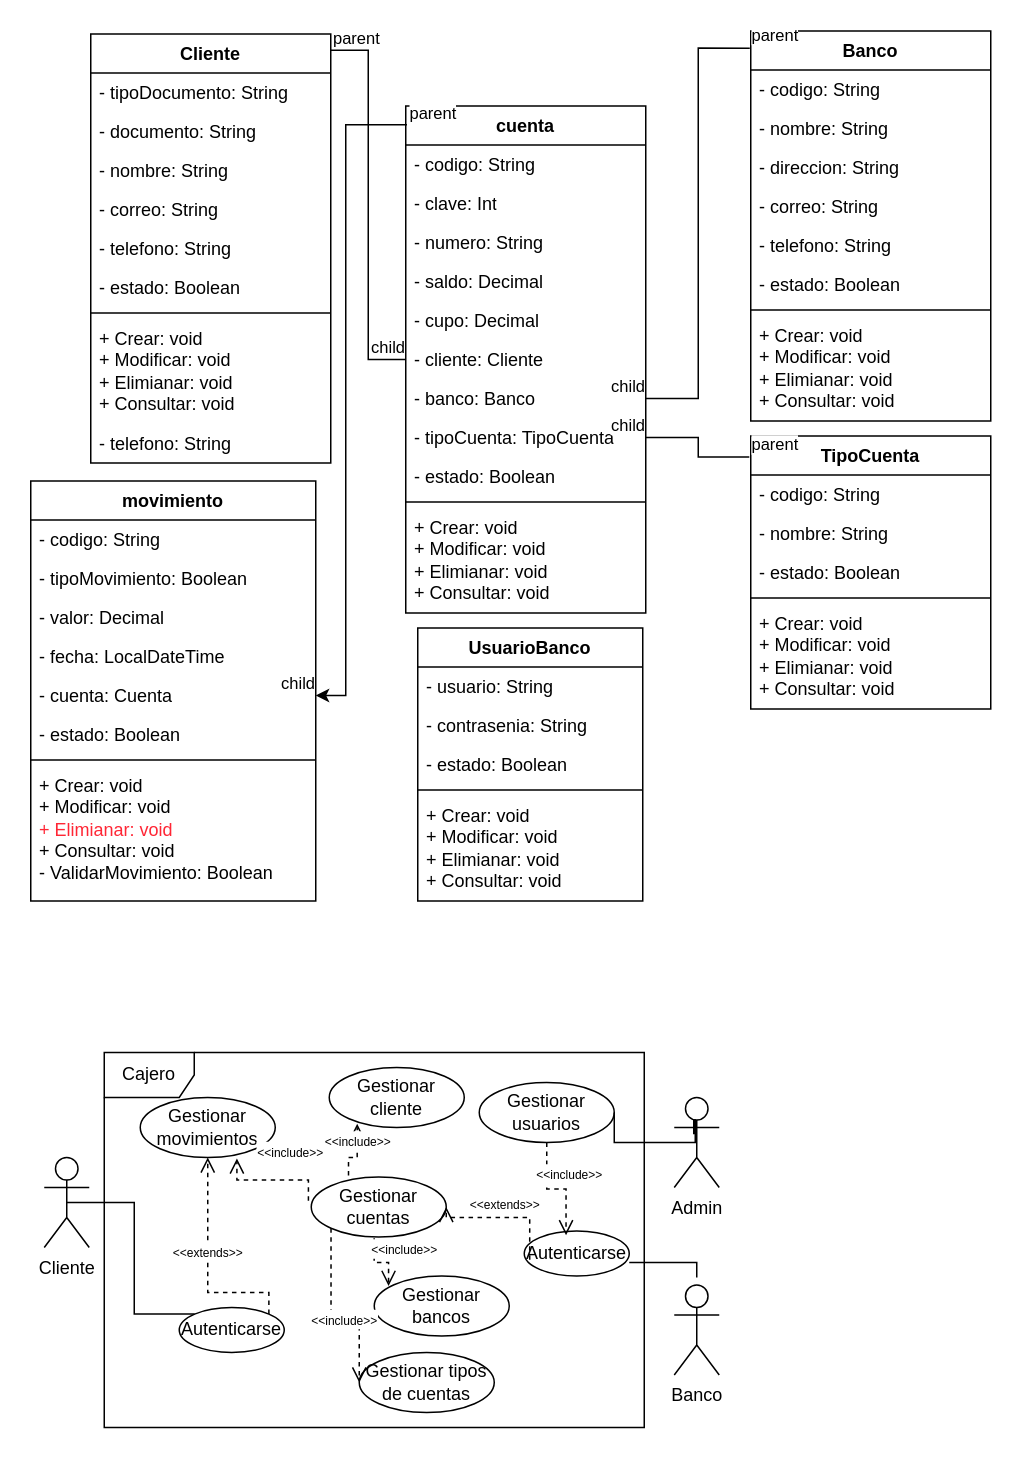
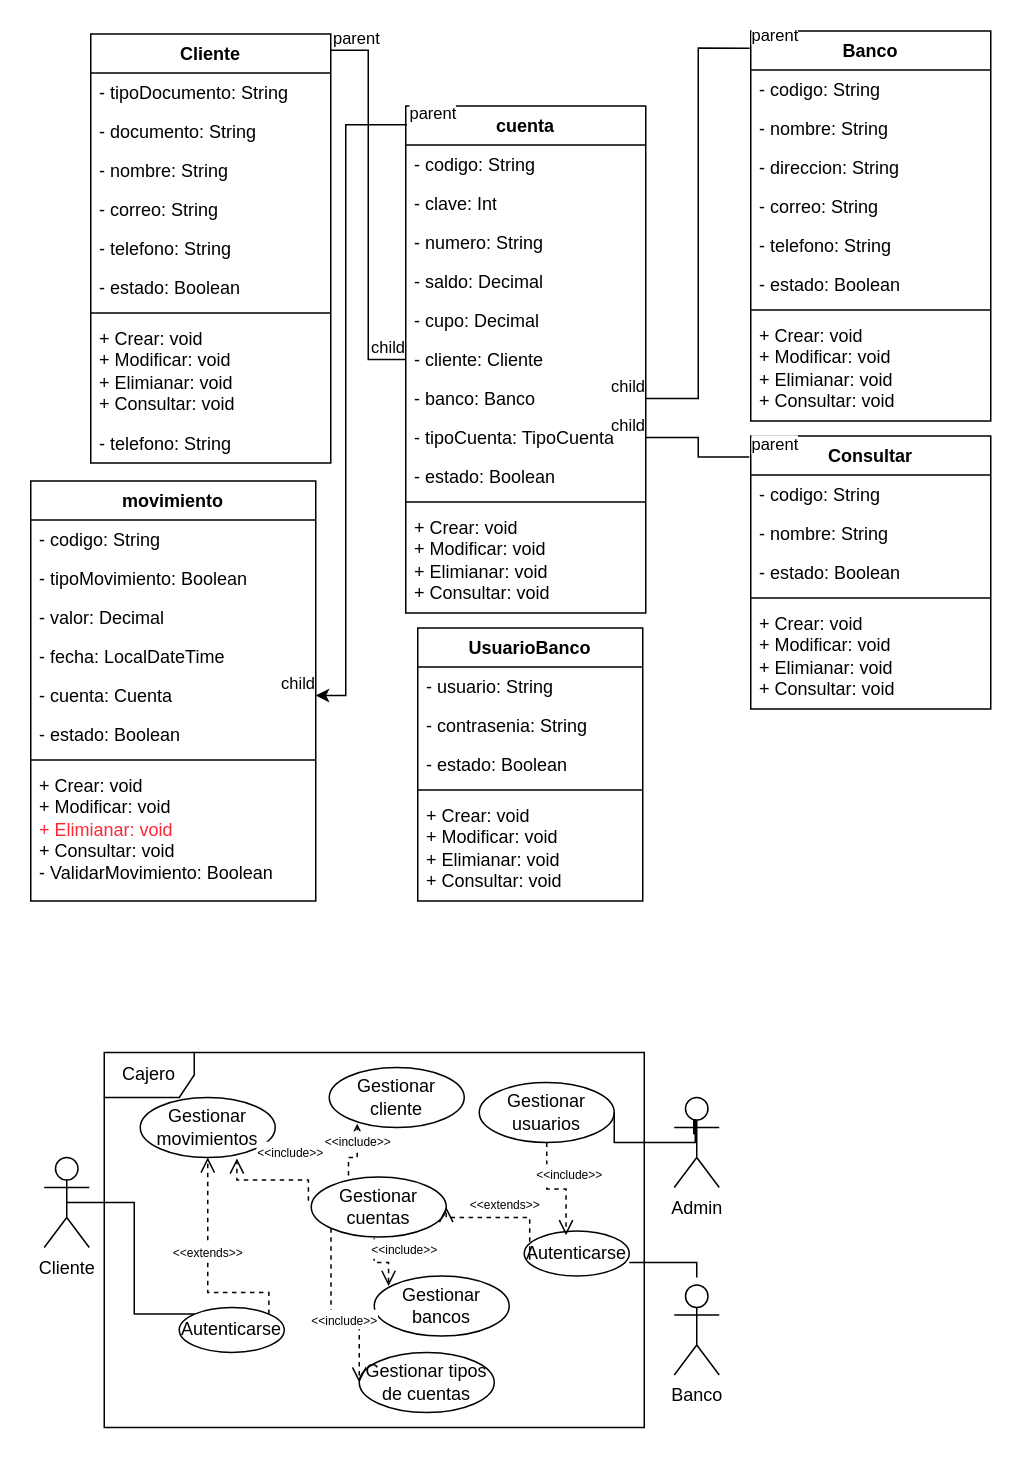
(871, 457) -> (871, 457)
